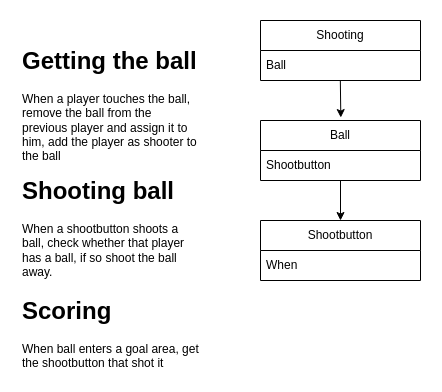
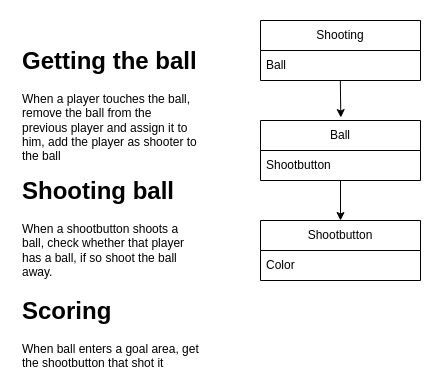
(280, 266) -> (282, 266)
